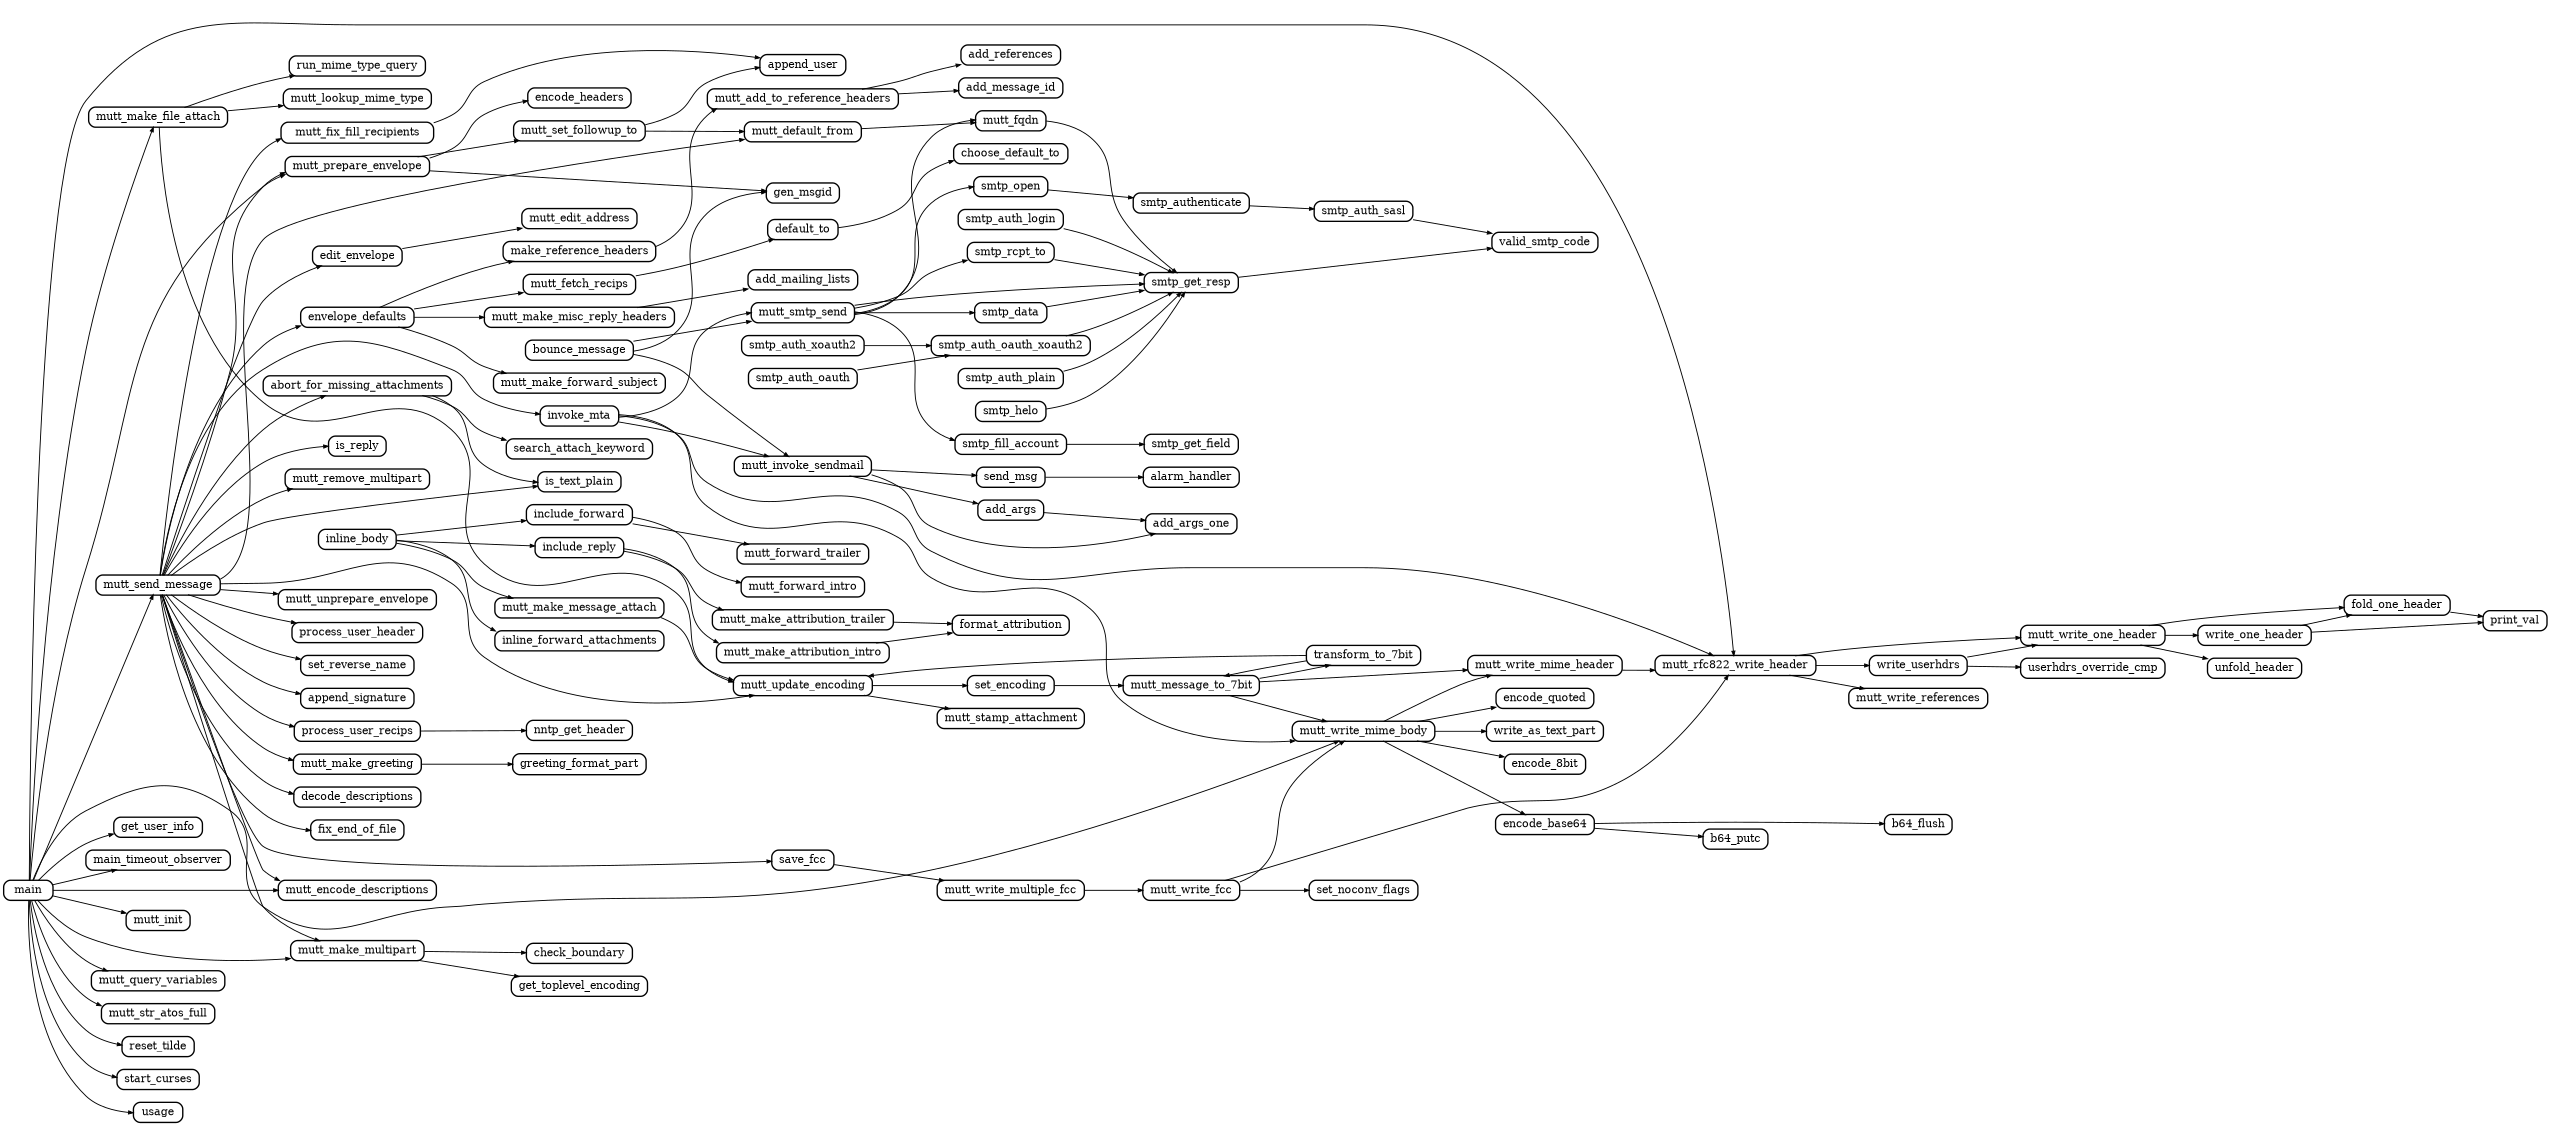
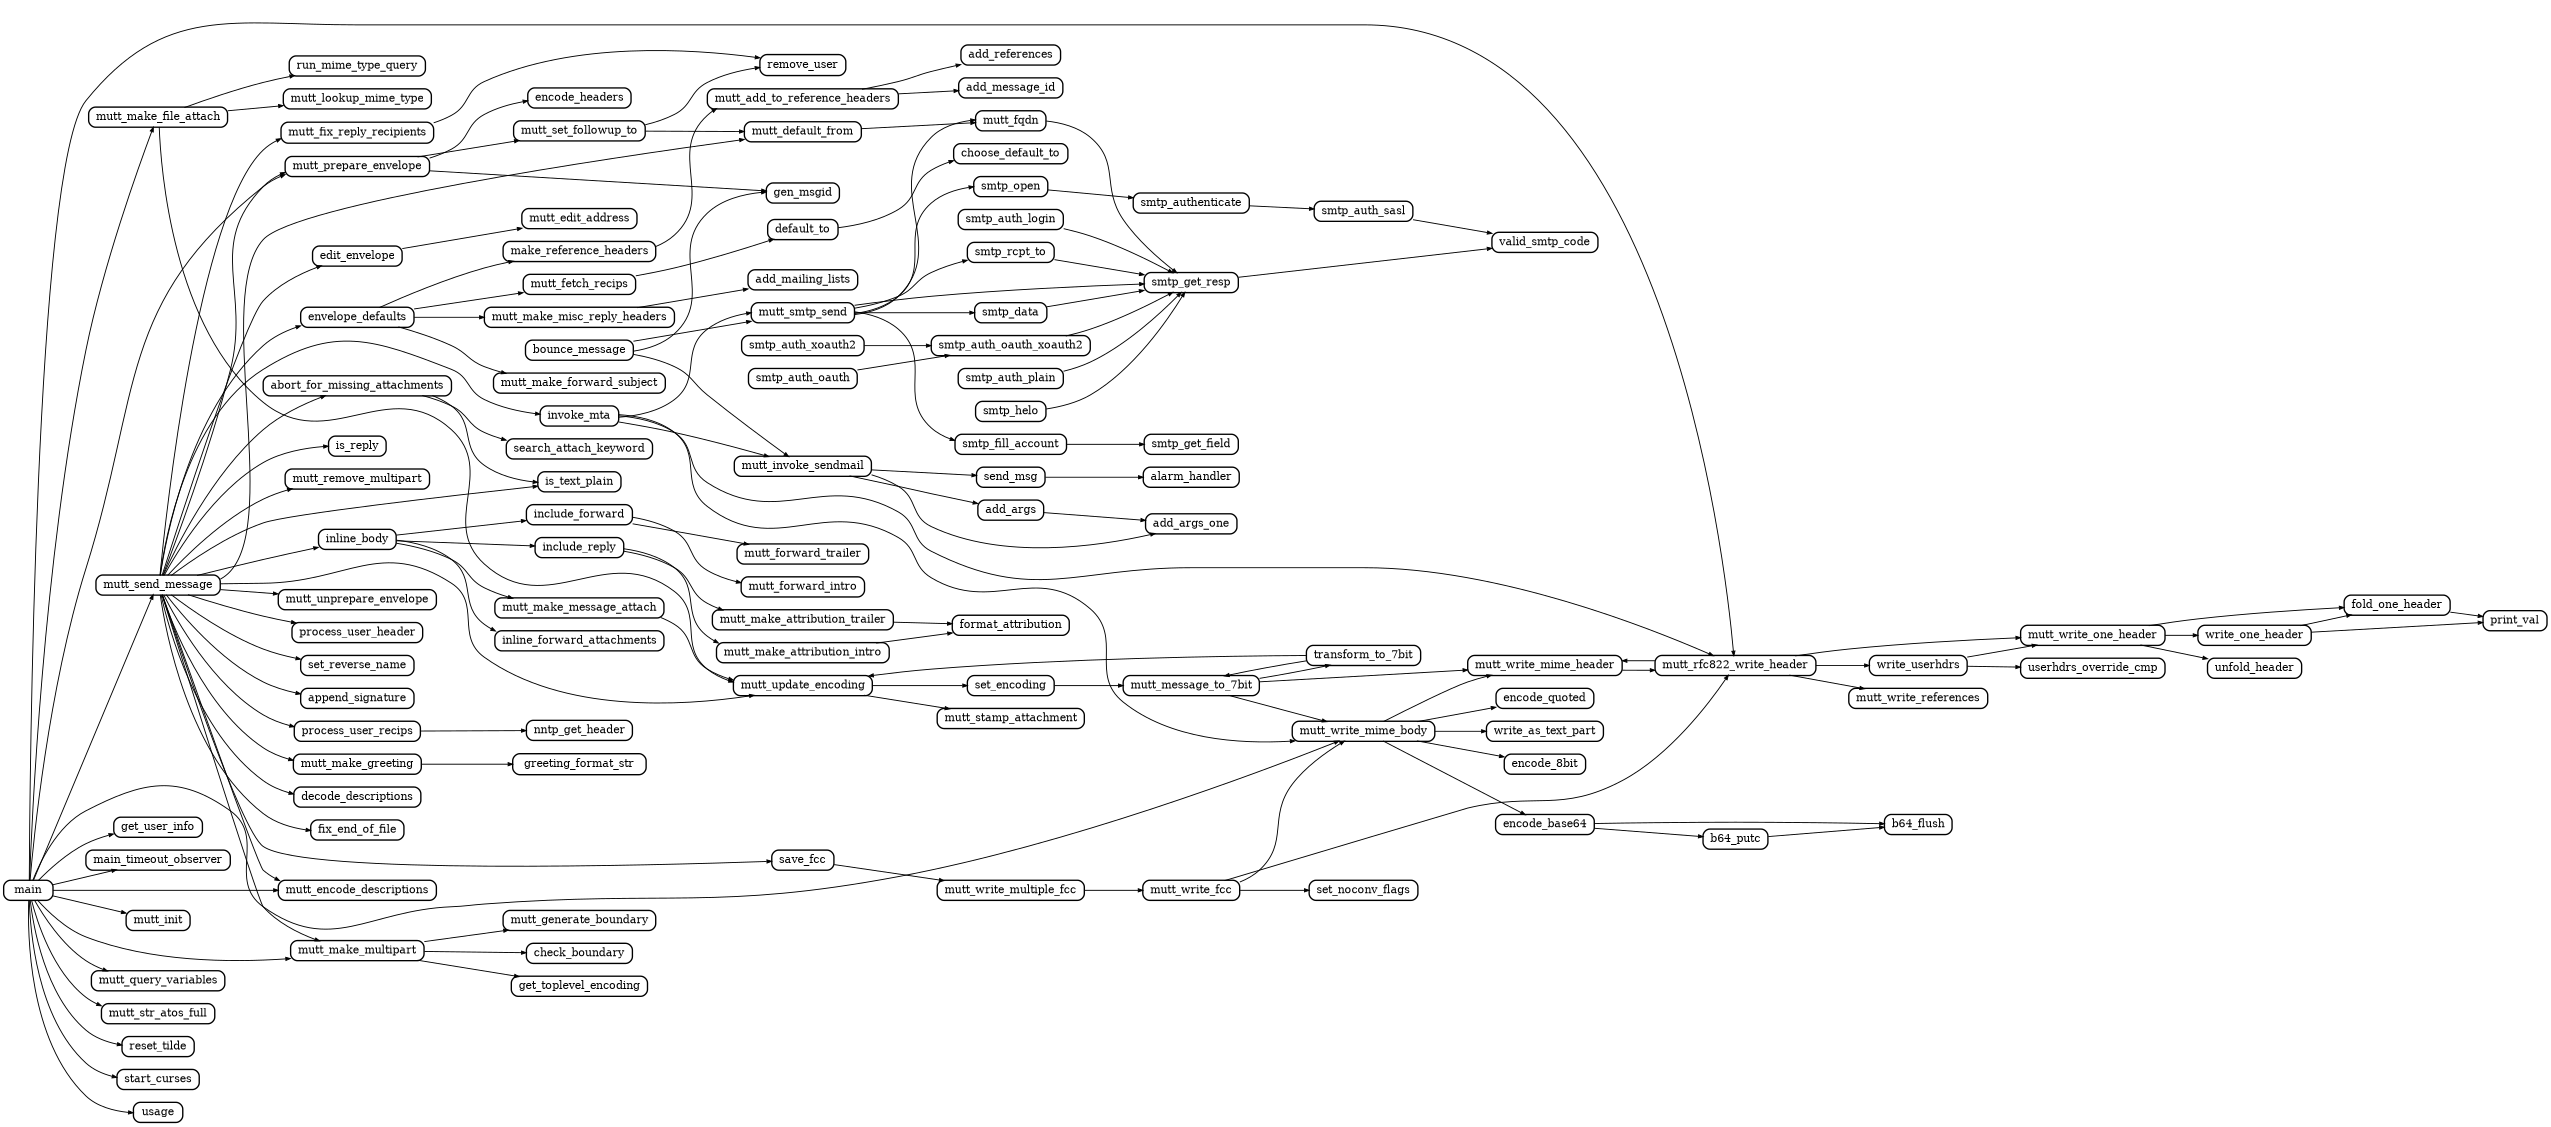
(803, 65) -> (803, 65)
(357, 133) -> (357, 133)
none -> (255, 561)
none -> (1641, 661)
(579, 764) -> (579, 764)
none -> (1824, 832)
none -> (579, 920)
